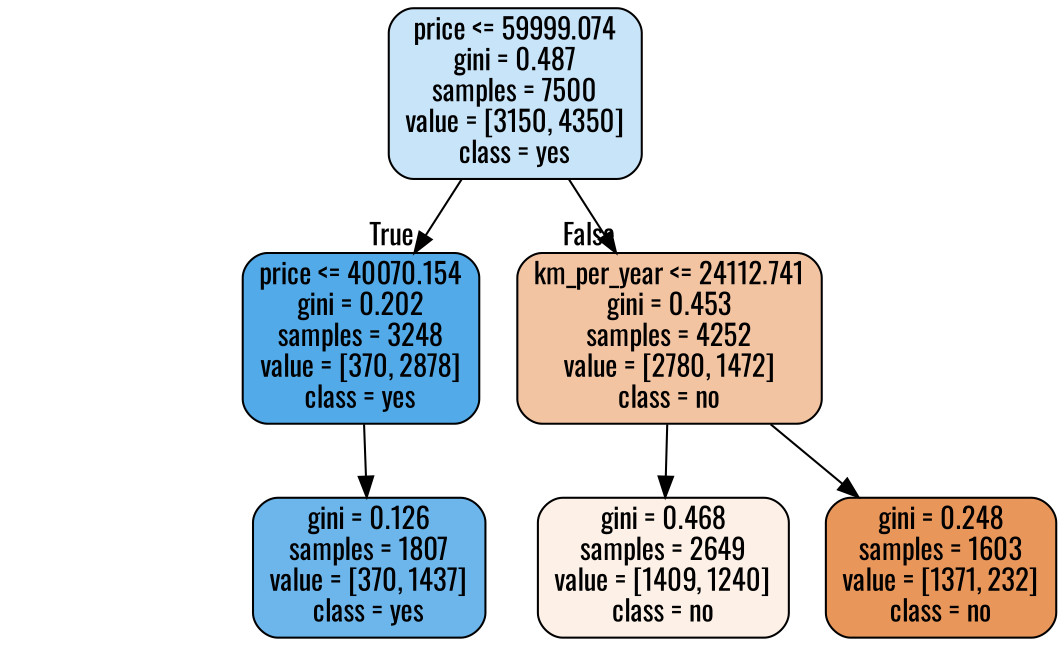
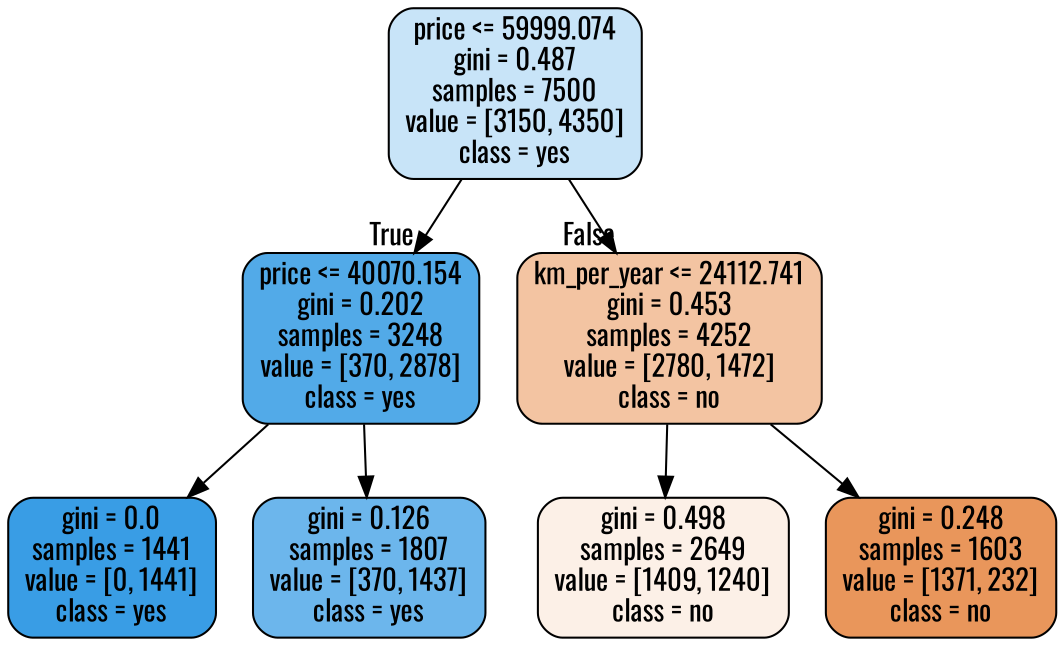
none -> (112, 568)
(663, 568) -> (663, 568)
